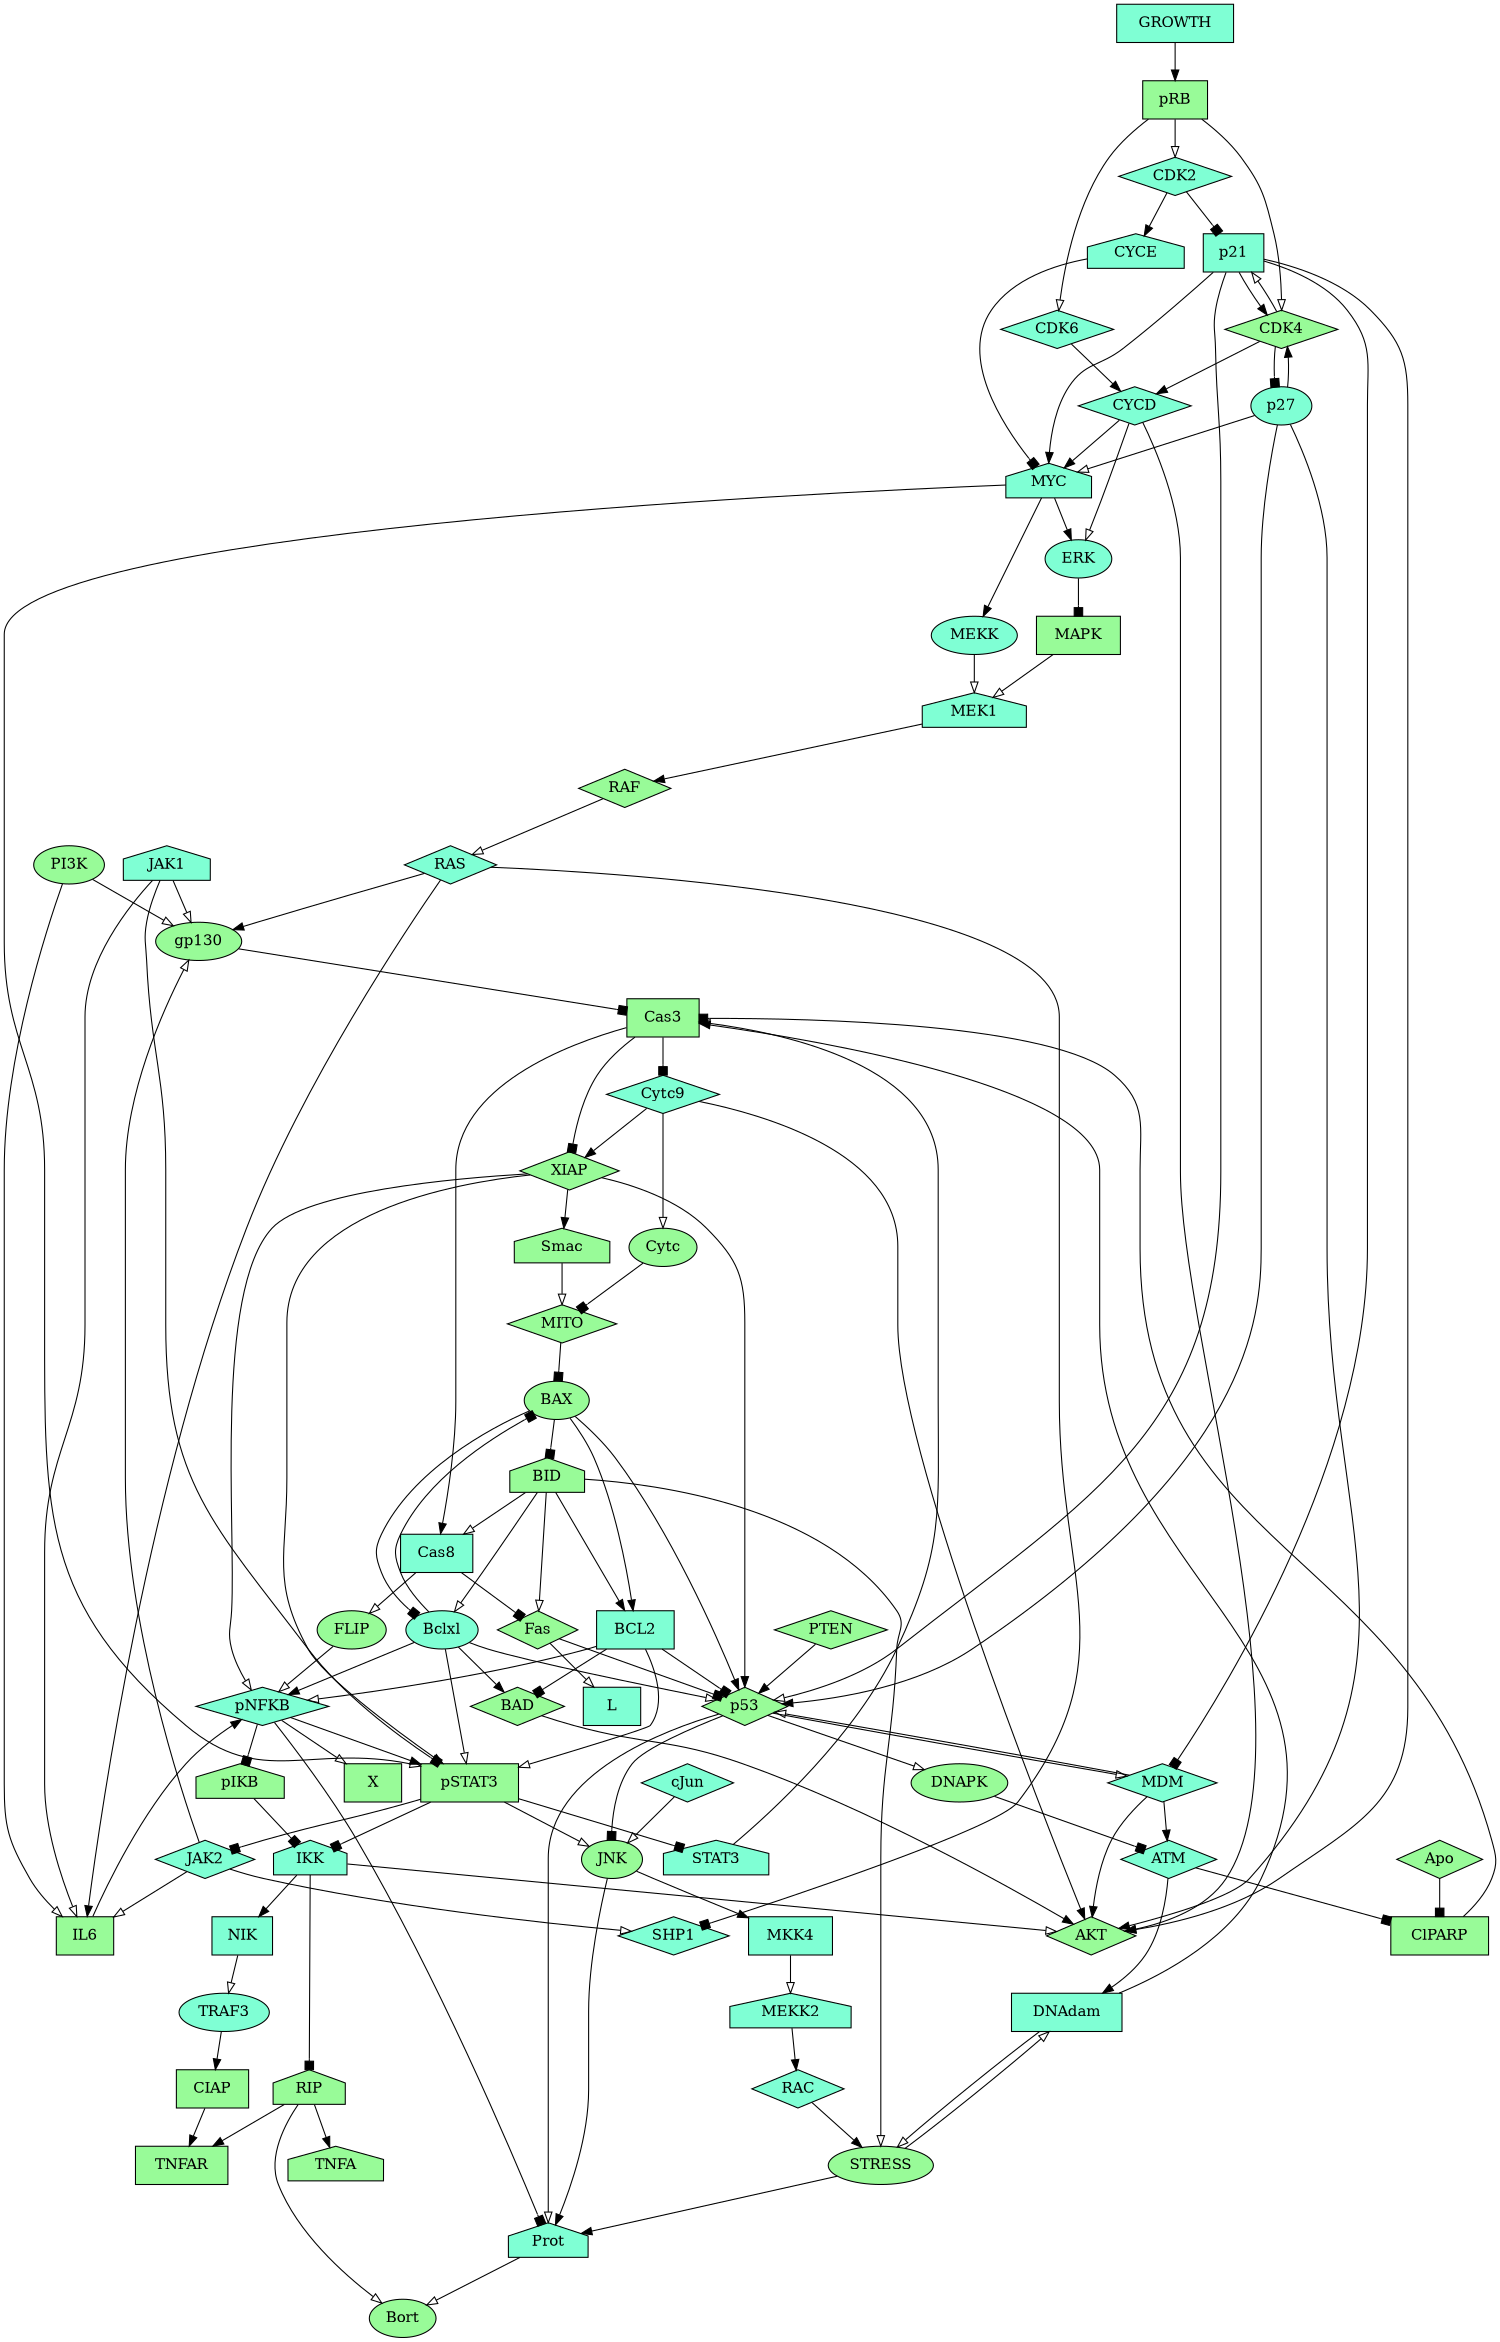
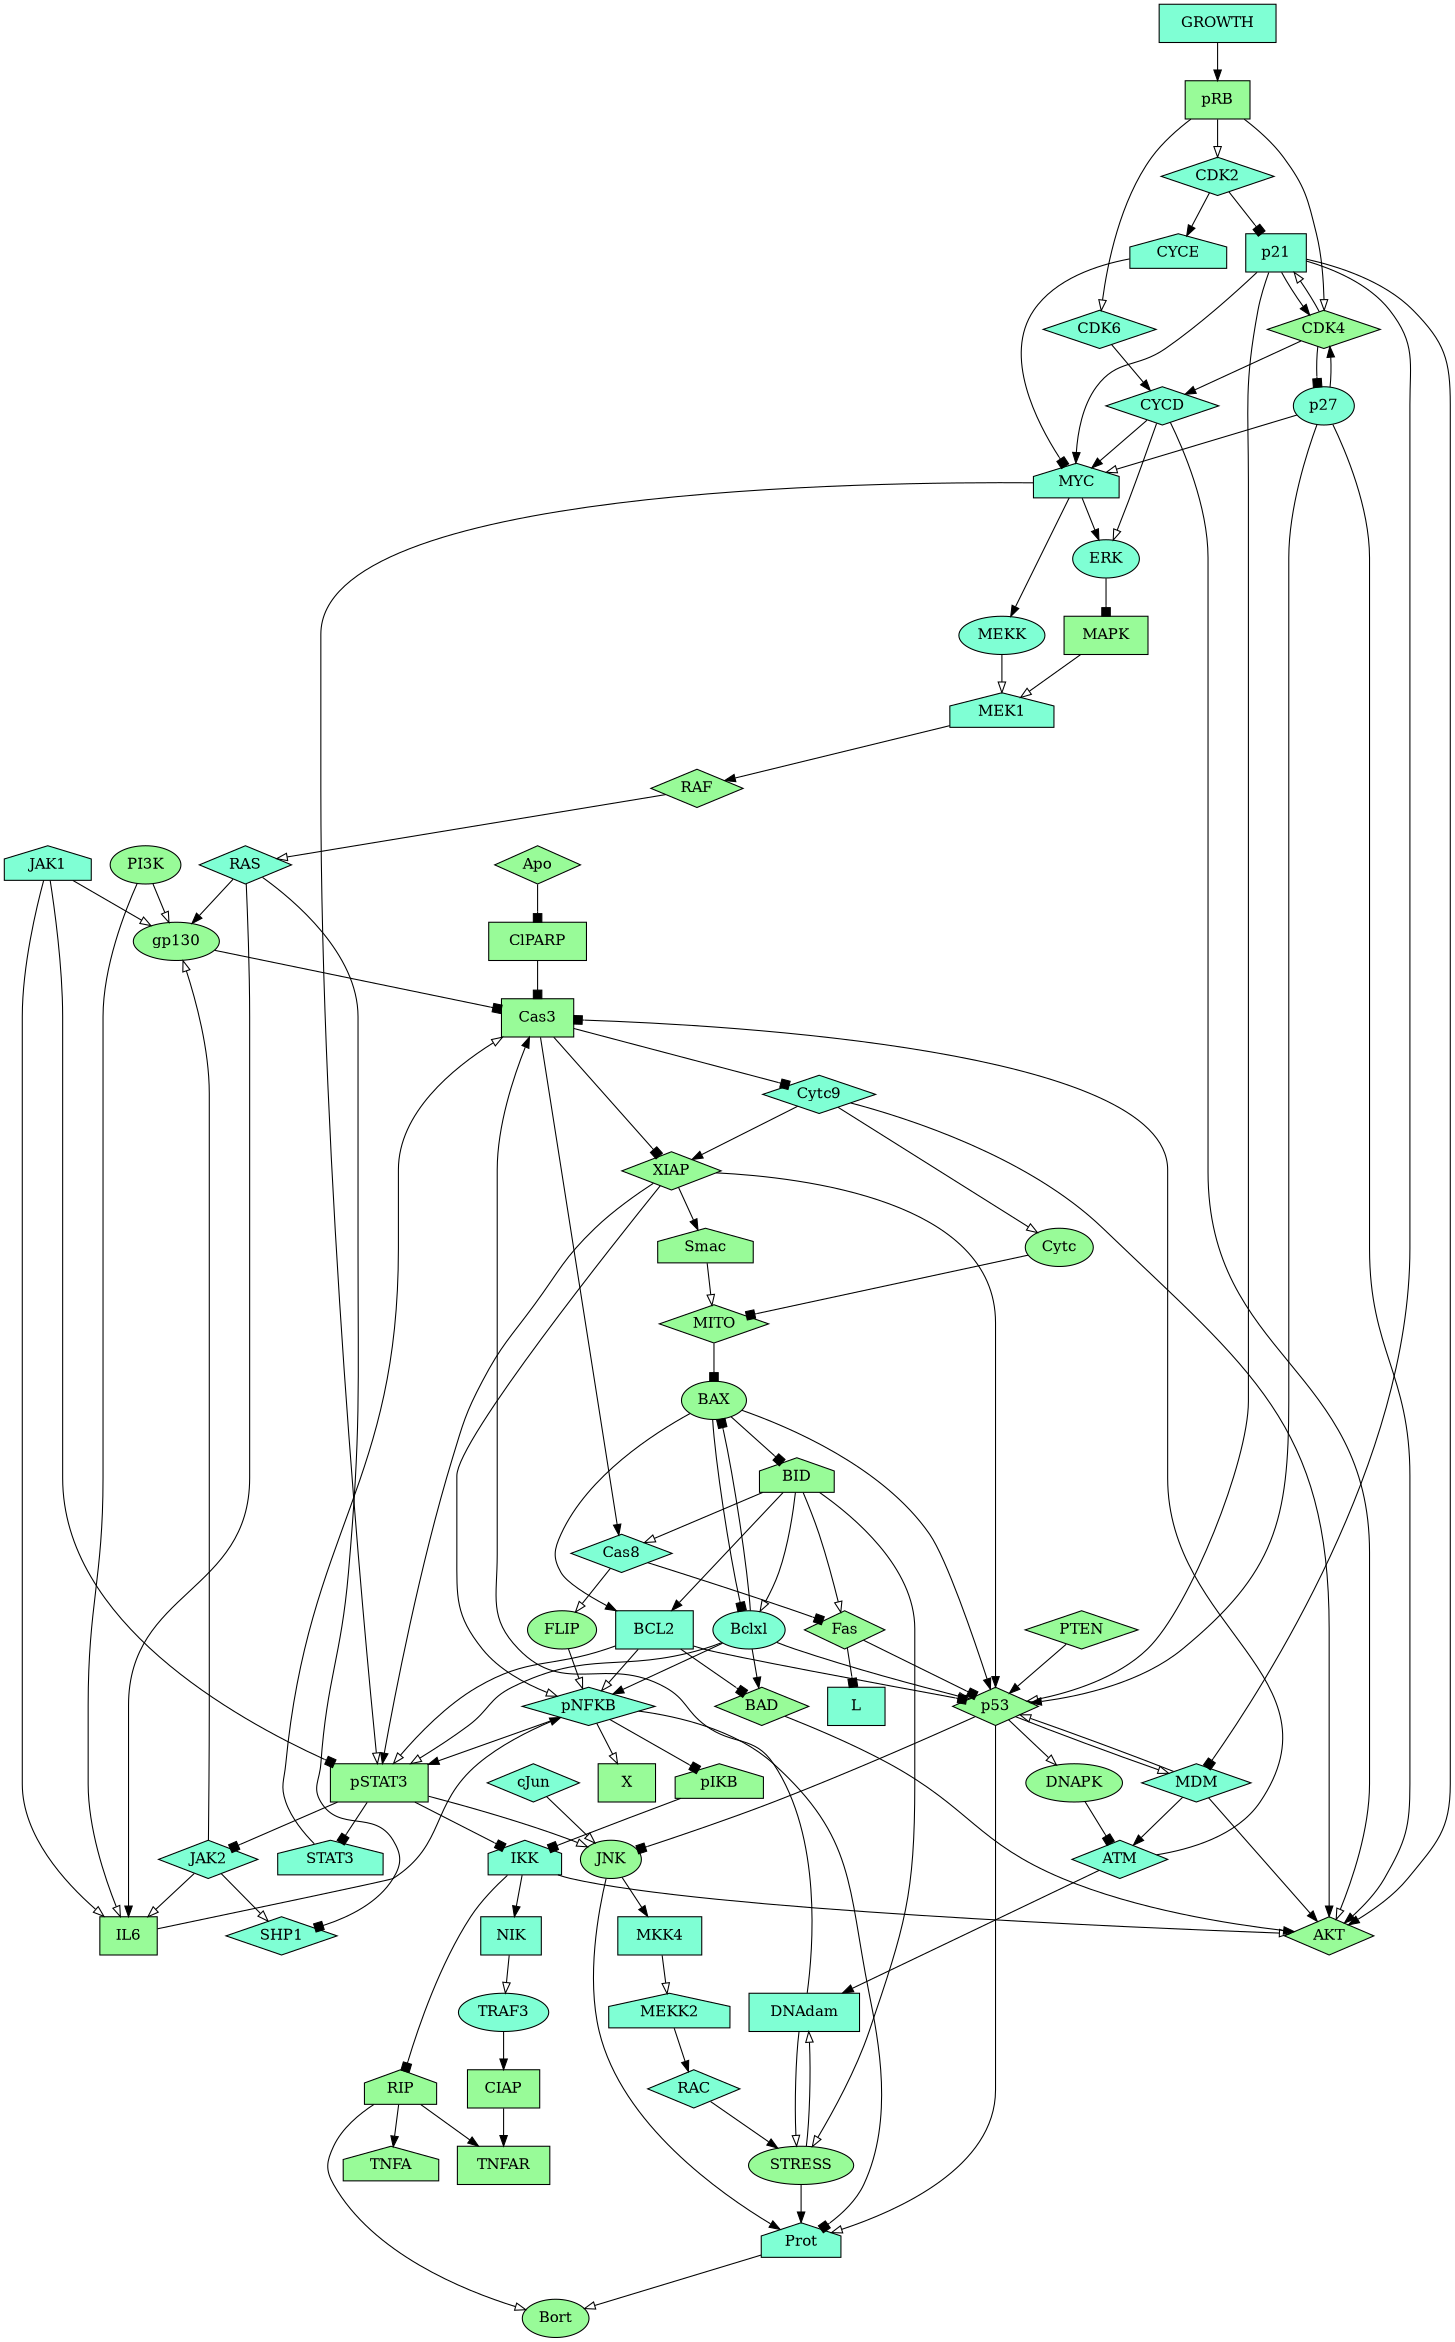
(437, 1553) -> (622, 1553)
(568, 1661) -> (849, 1659)
(1288, 1893) -> (1168, 1249)
